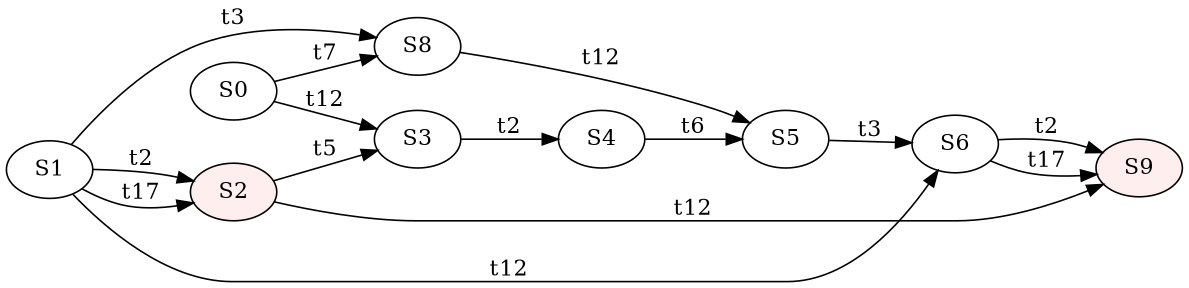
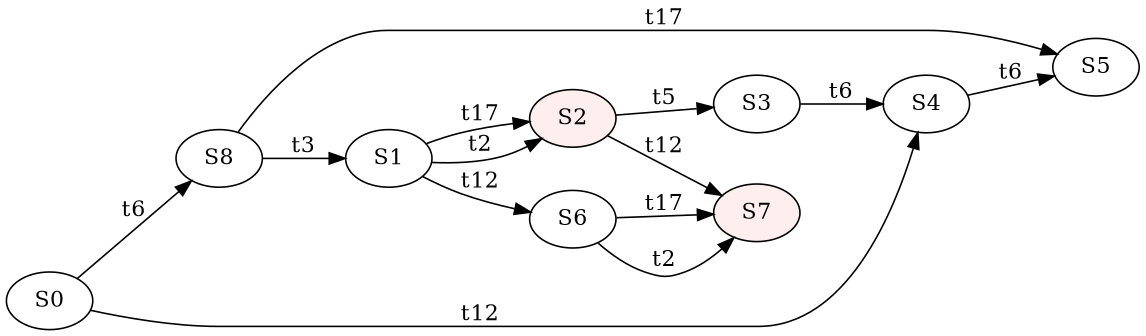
(199, 45) -> (296, 158)
(326, 54) -> (134, 210)
(602, 58) -> (665, 18)
(317, 113) -> (550, 326)
(510, 127) -> (842, 92)
(862, 141) -> none
(1139, 168) -> (757, 213)
